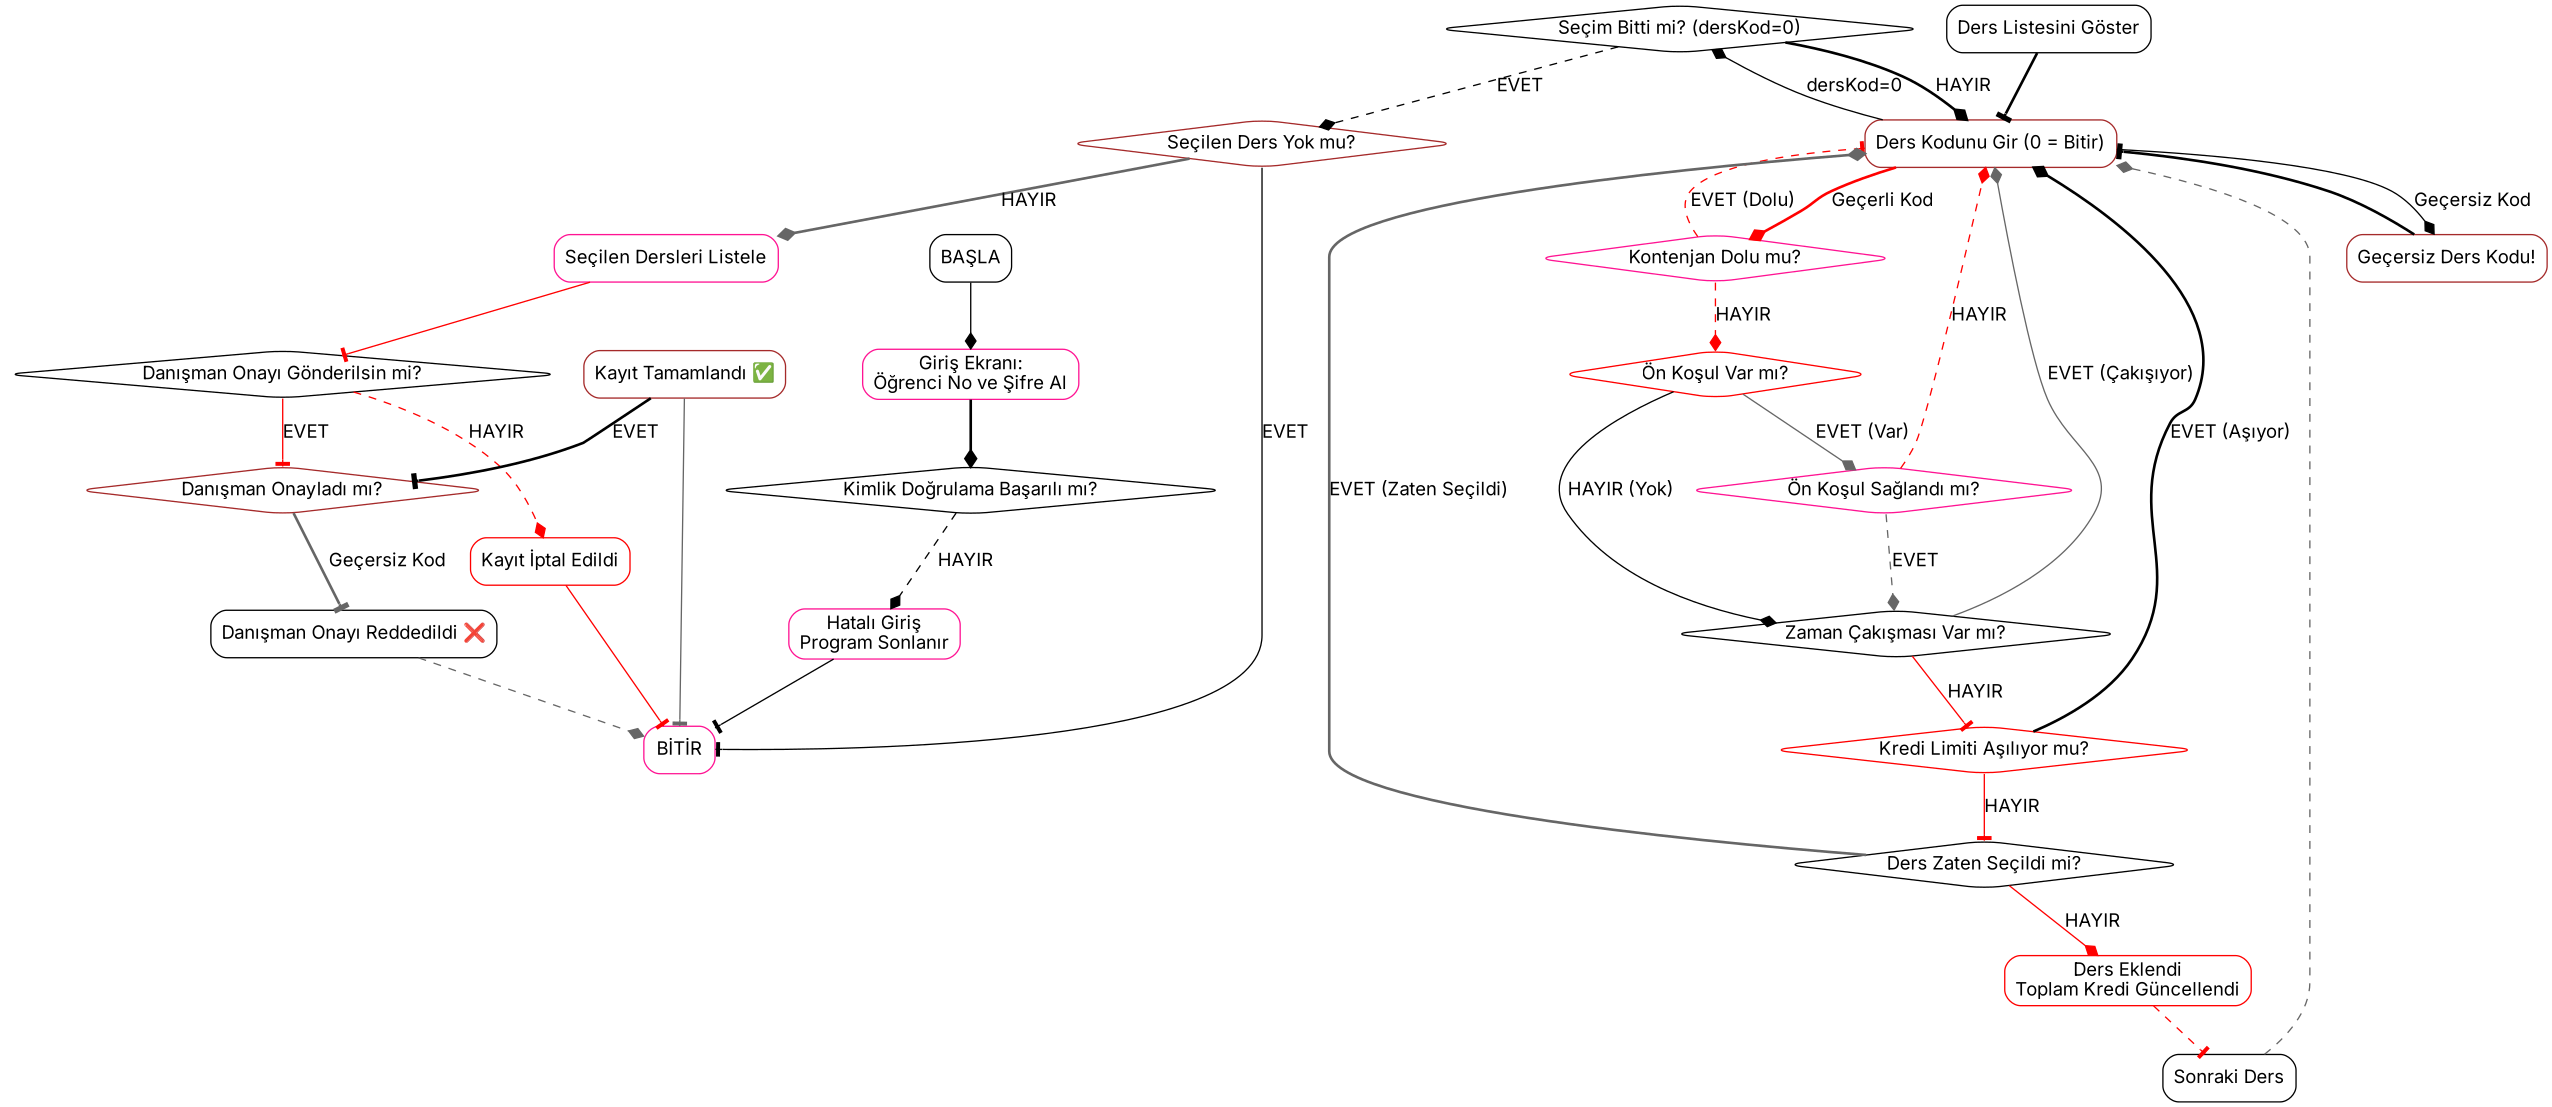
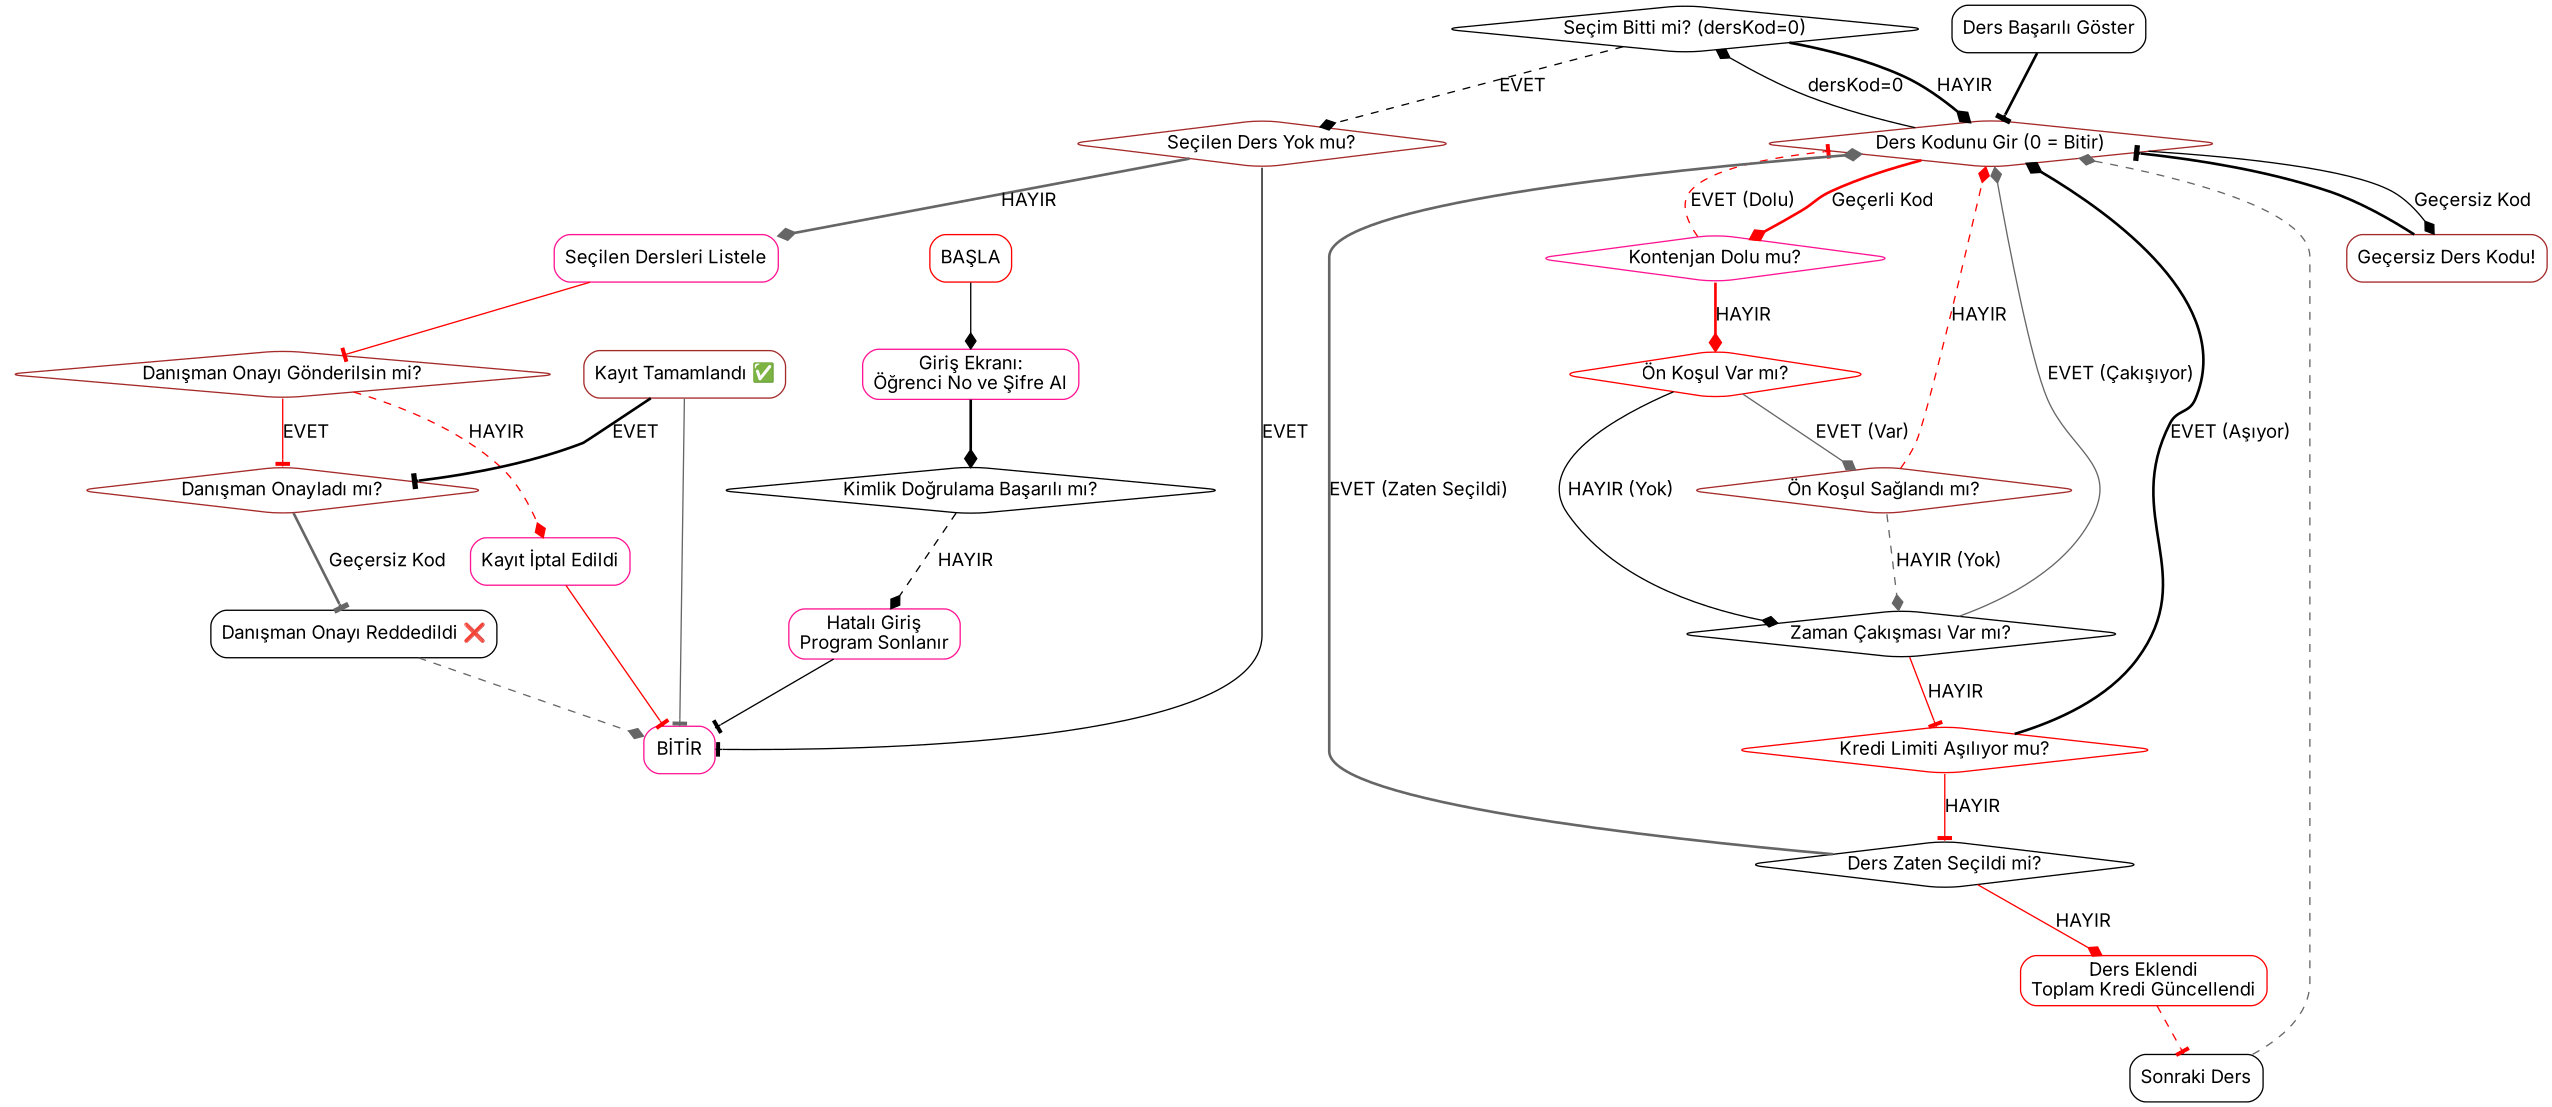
(2049, 29) -> (2049, 29)
(1991, 144) -> (1991, 144)
(971, 258) -> (971, 258)
(1715, 308) -> (1715, 308)
(283, 374) -> (283, 374)
(1884, 490) -> (1884, 490)
(550, 561) -> (550, 561)
(1916, 561) -> (1949, 561)
